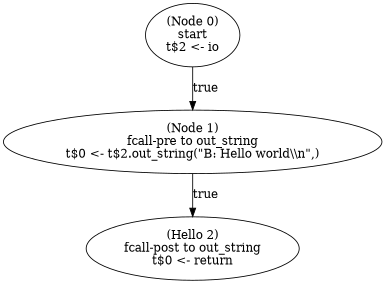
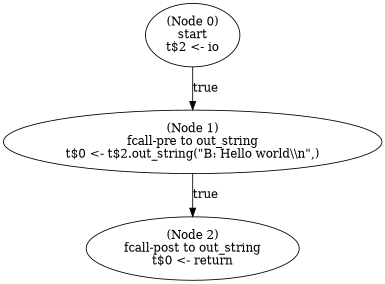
(193, 249) -> (193, 249)
